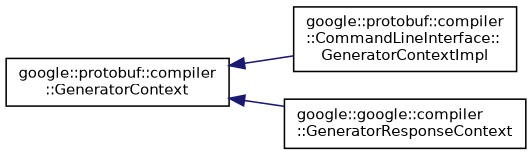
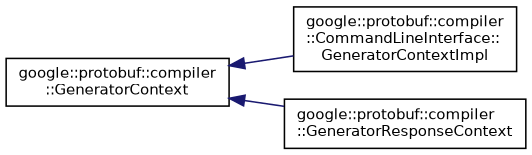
(405, 124) -> (405, 124)
